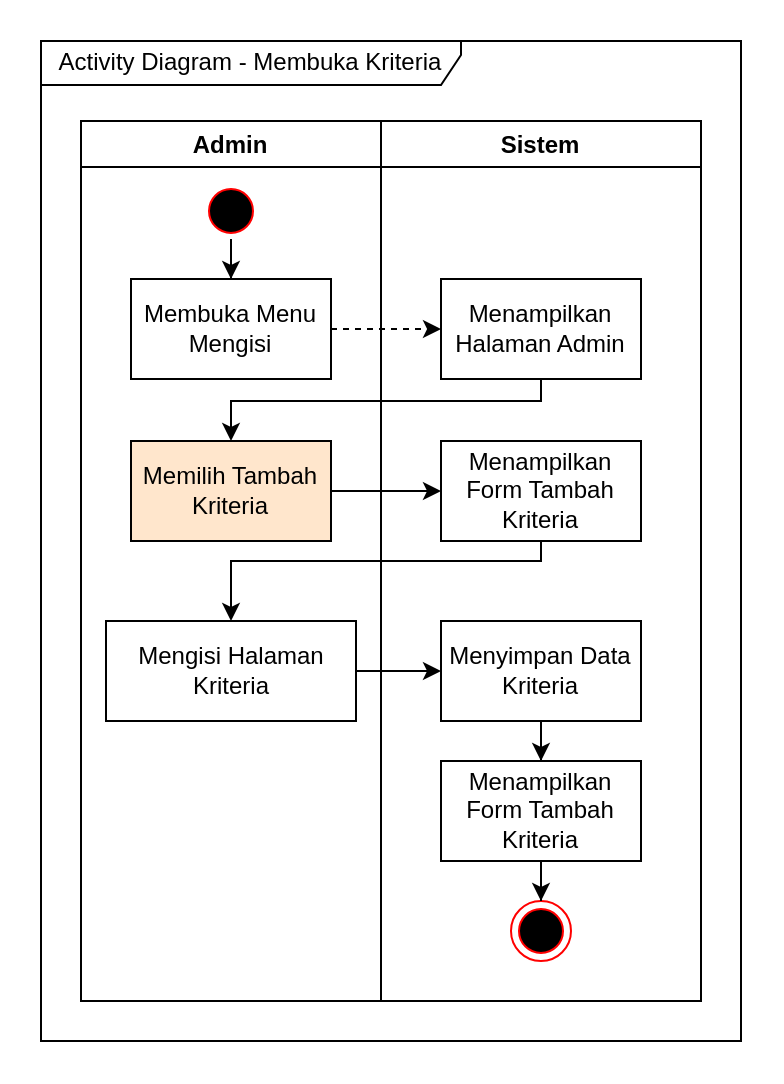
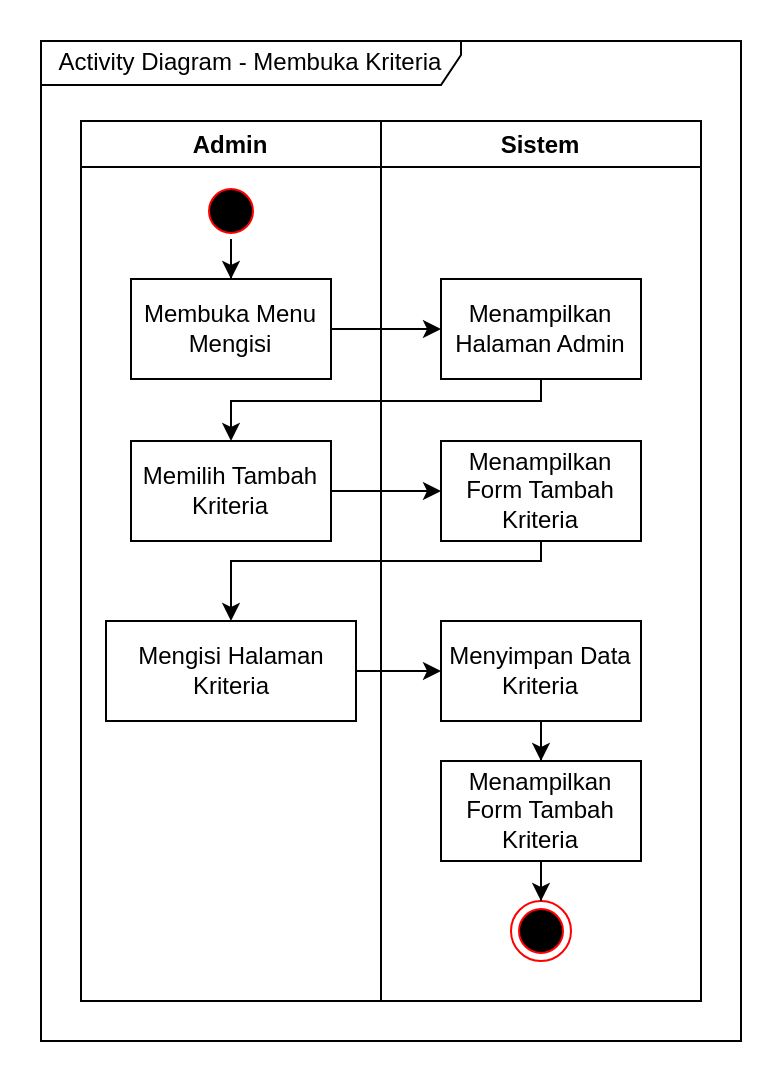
(407, 329) -> (407, 329)
(231, 491) -> (231, 491)
